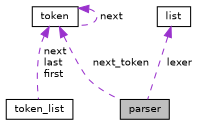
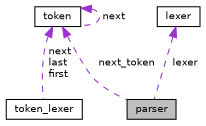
(174, 17) -> (179, 17)
(40, 109) -> (44, 109)
